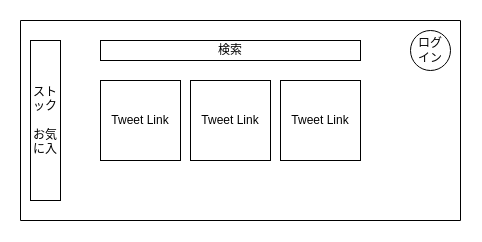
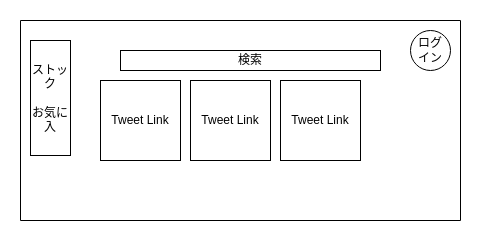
(231, 51) -> (251, 61)
(46, 121) -> (51, 98)
